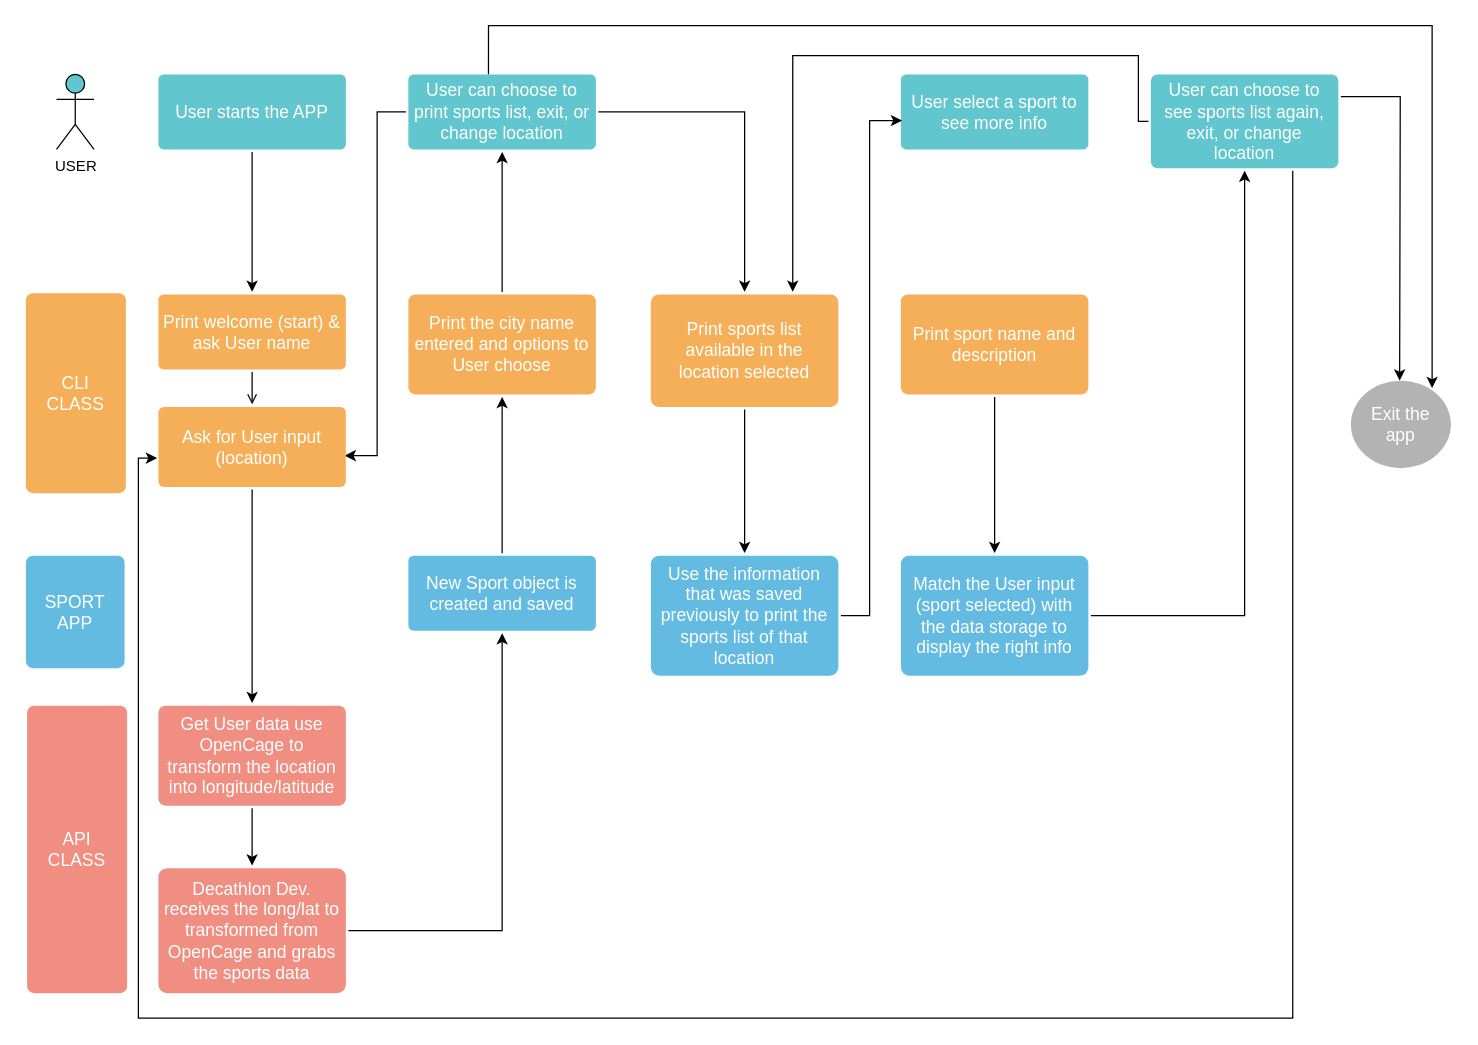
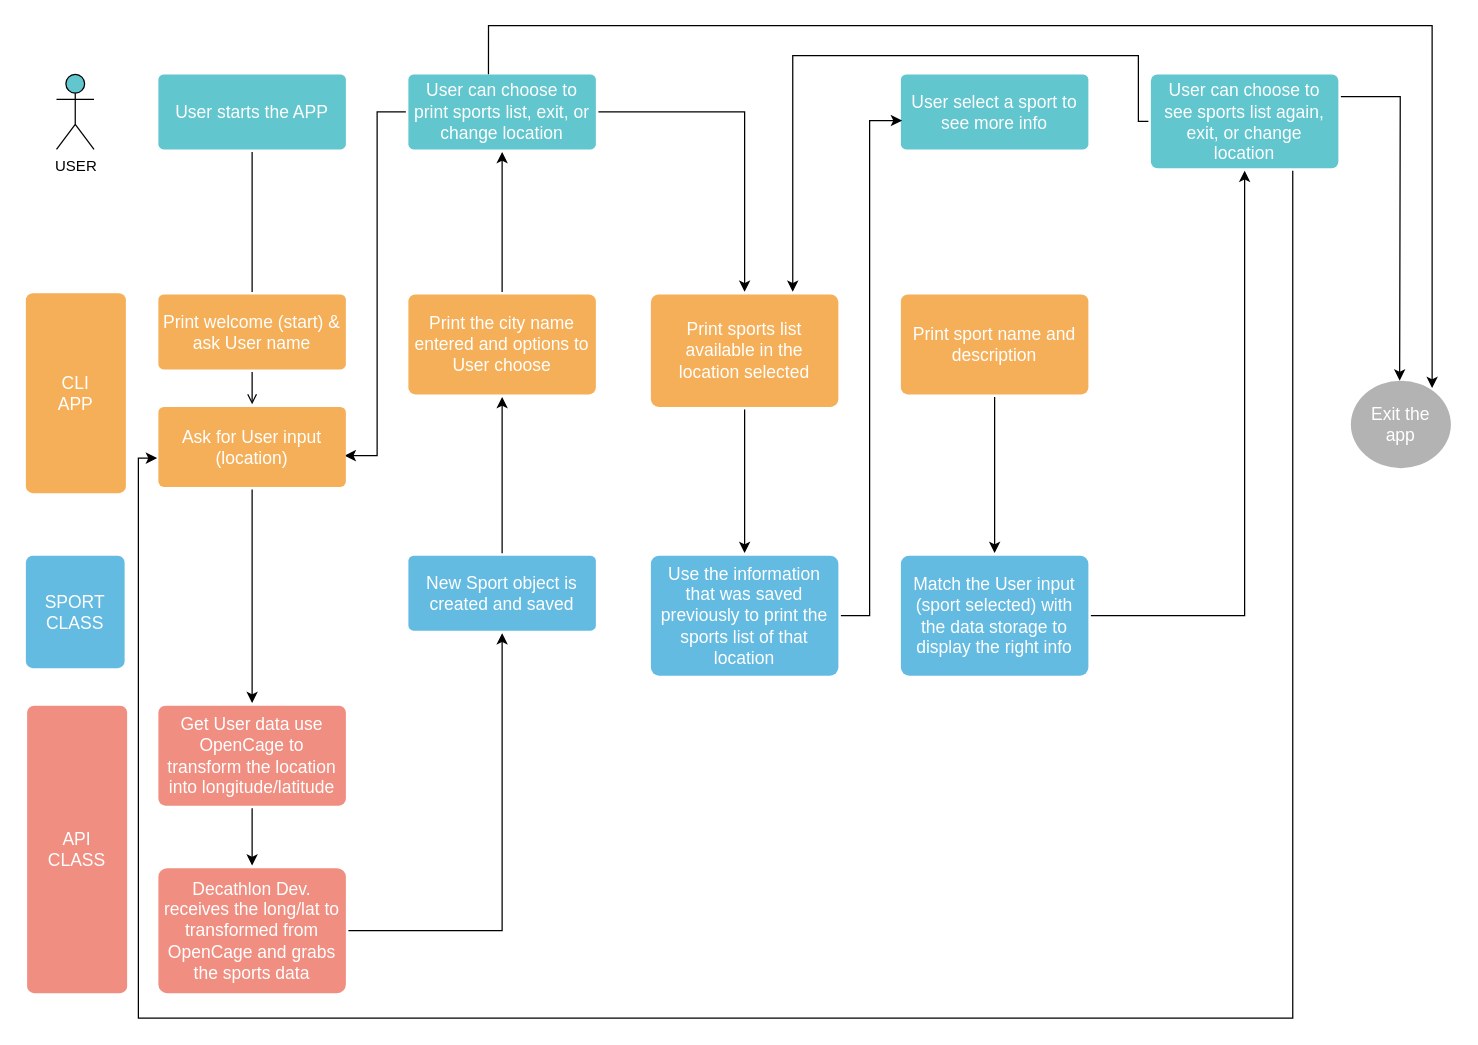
(252, 282) -> (252, 286)
(76, 393) -> (76, 393)
(75, 612) -> (75, 612)
